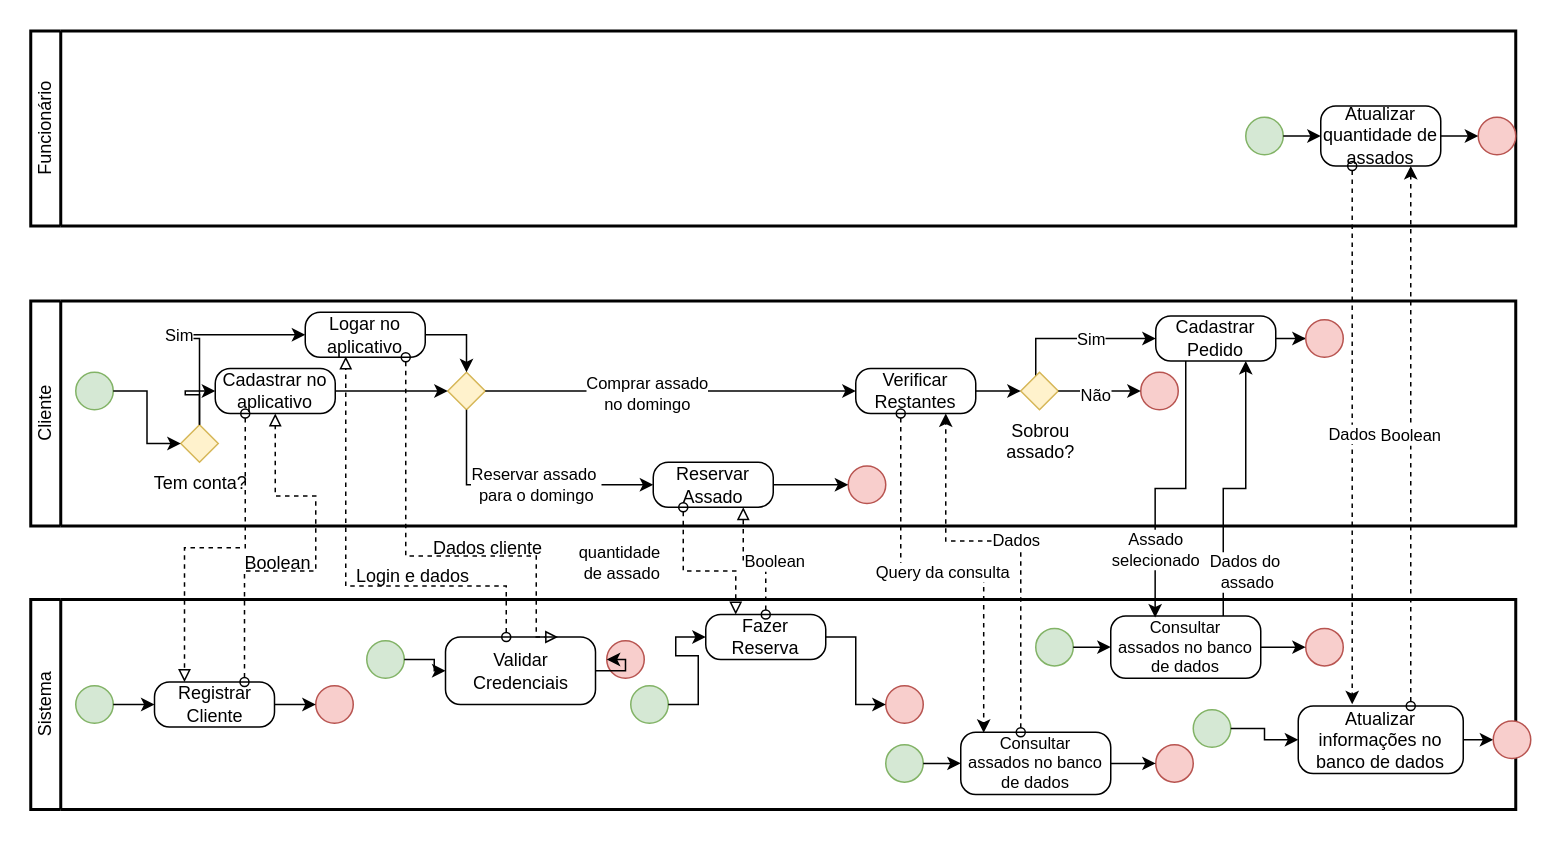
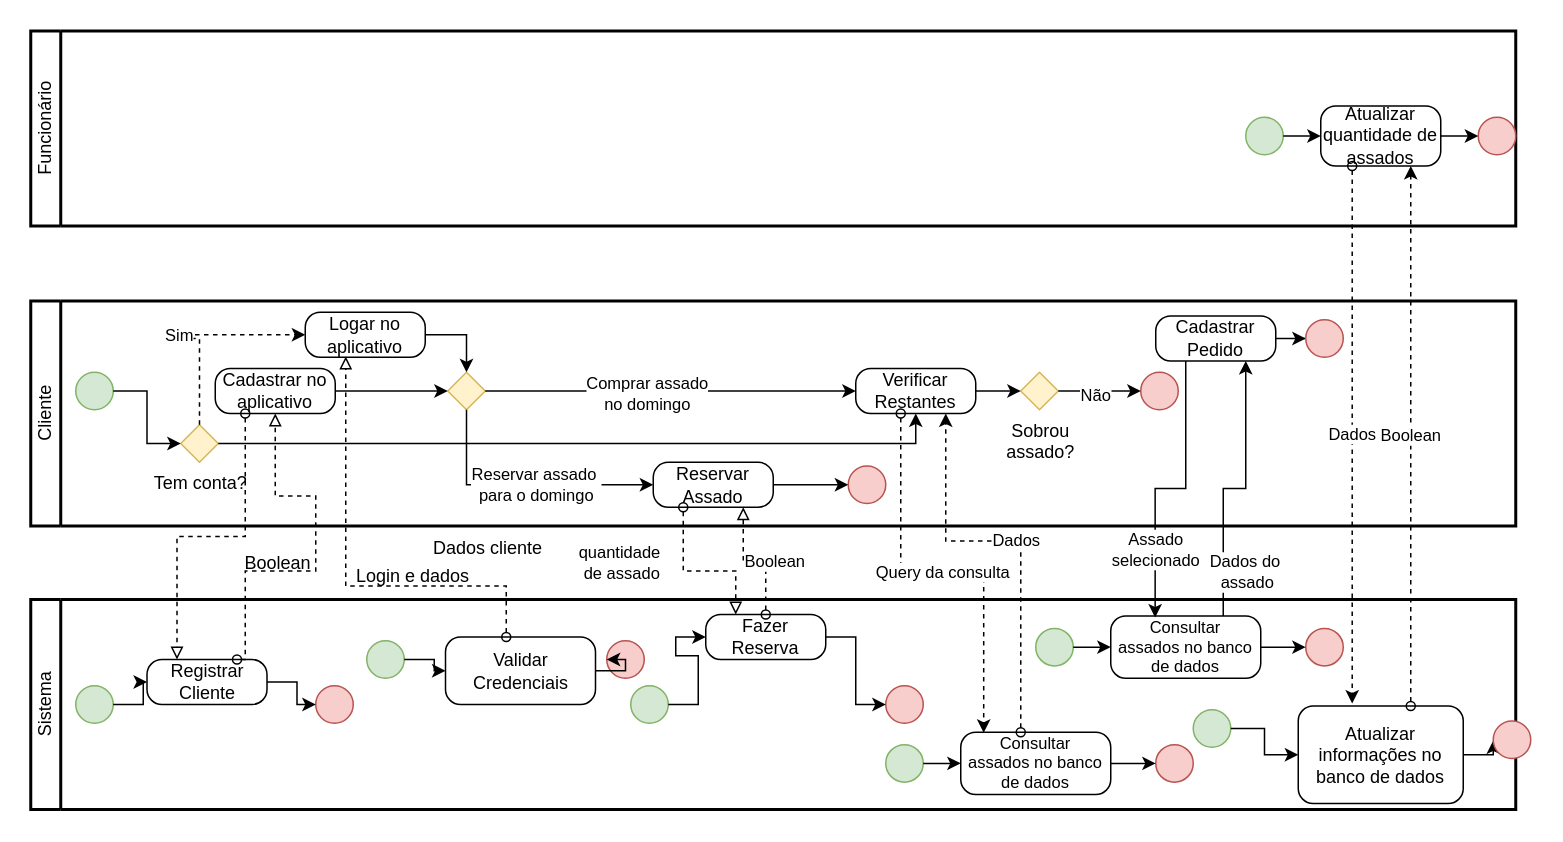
(244, 335) -> (244, 335)
(1072, 338) -> none
(188, 391) -> (577, 443)
(496, 556) -> none
(215, 704) -> (207, 682)
(1381, 740) -> (1381, 755)
